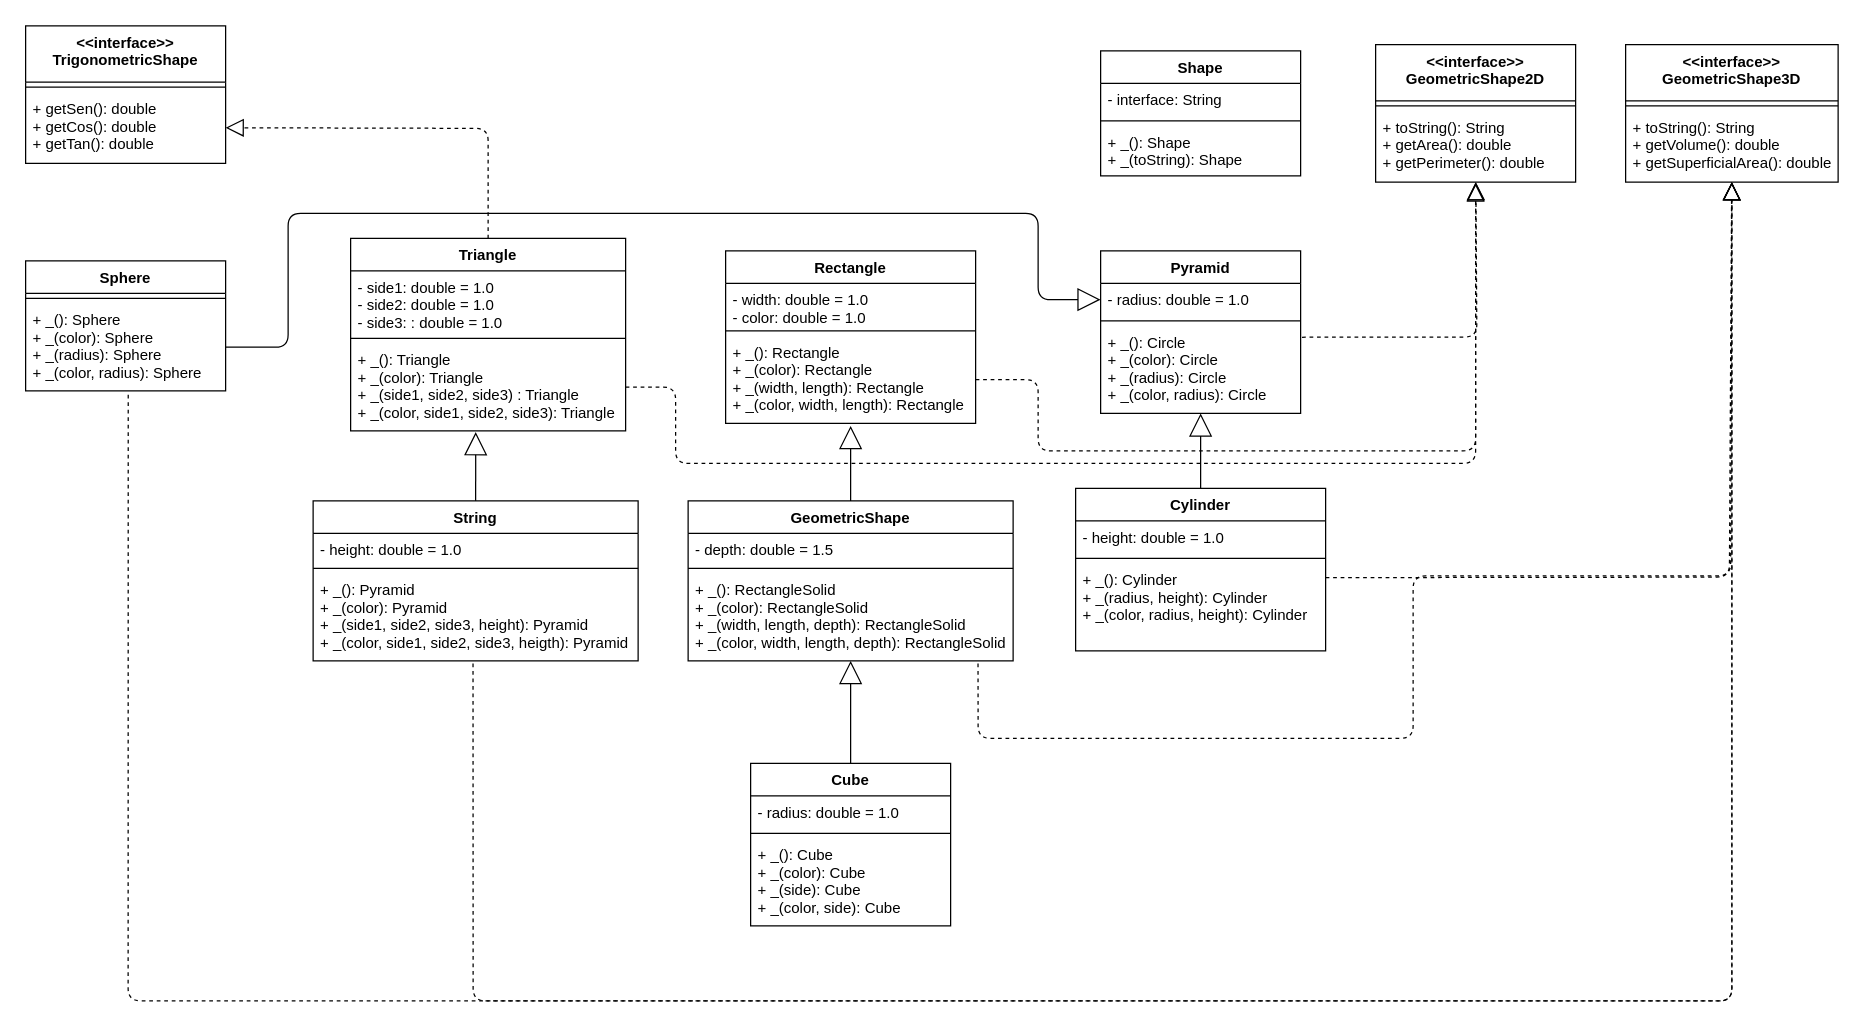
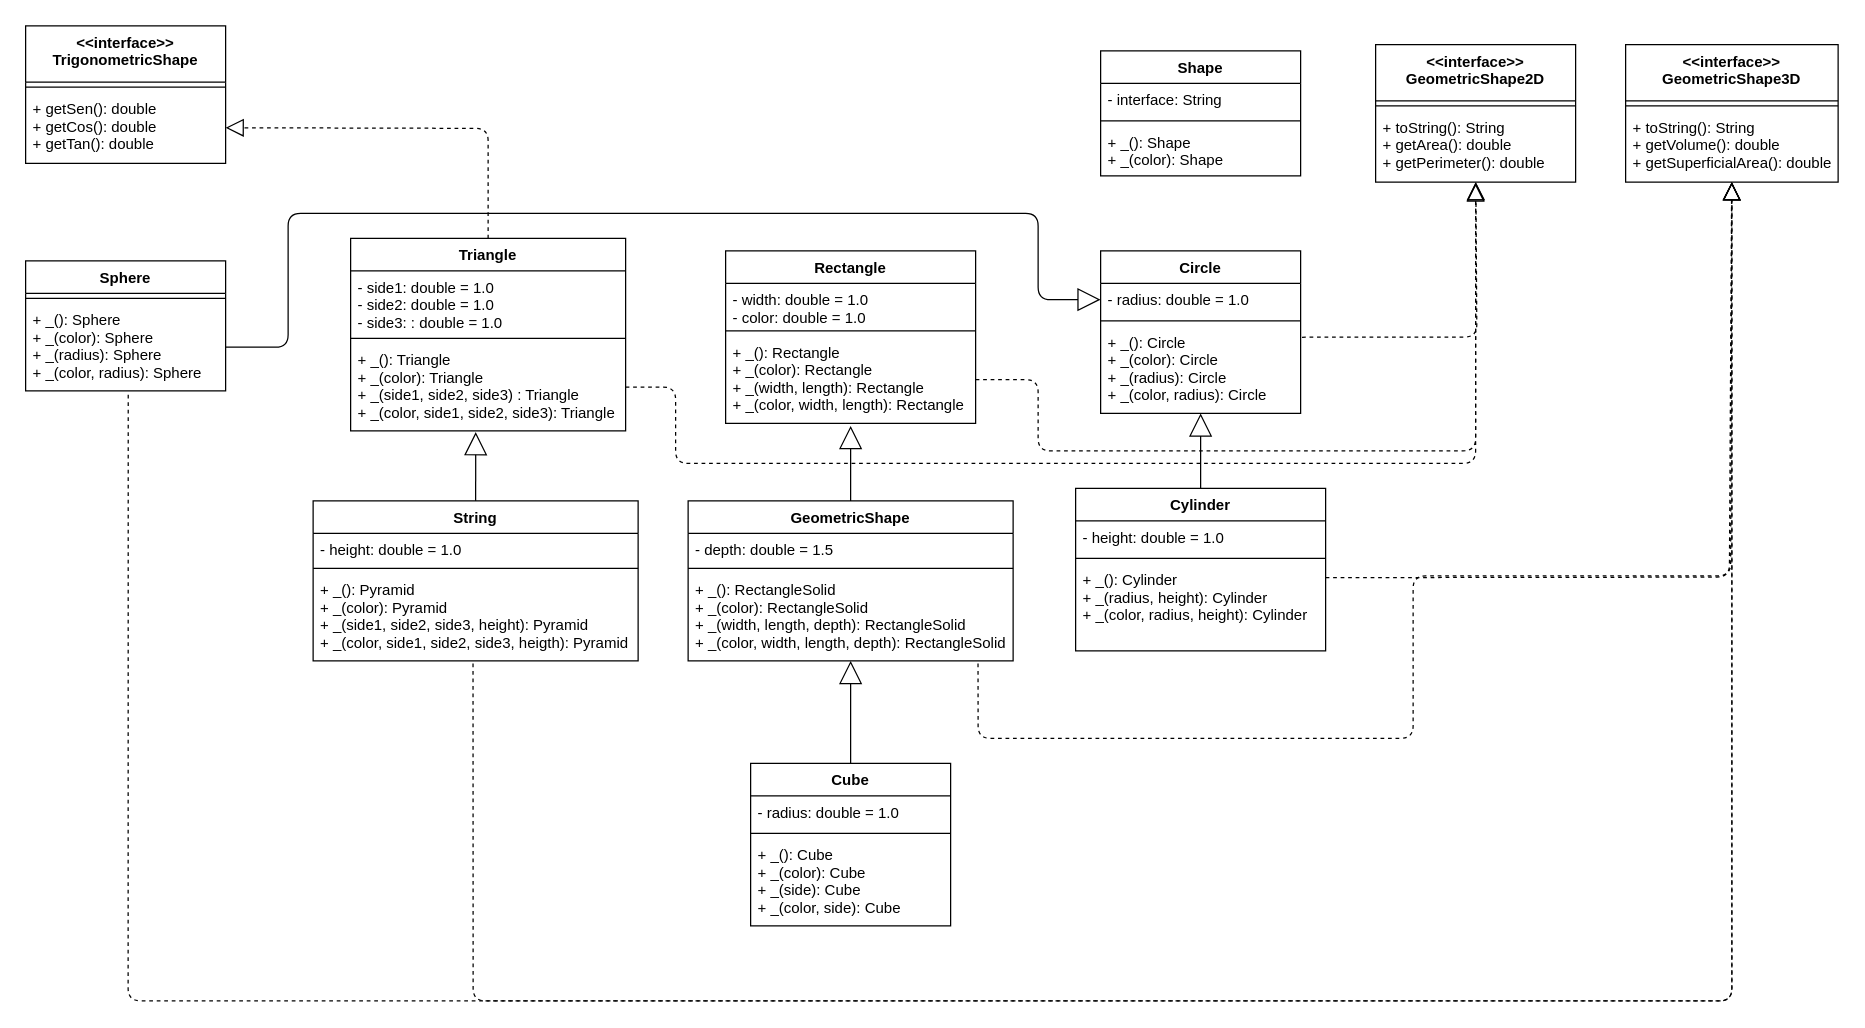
(1152, 143) -> (1152, 143)
(1200, 268) -> (1200, 268)
